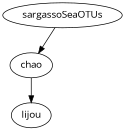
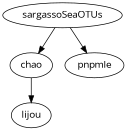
none -> (94, 65)
